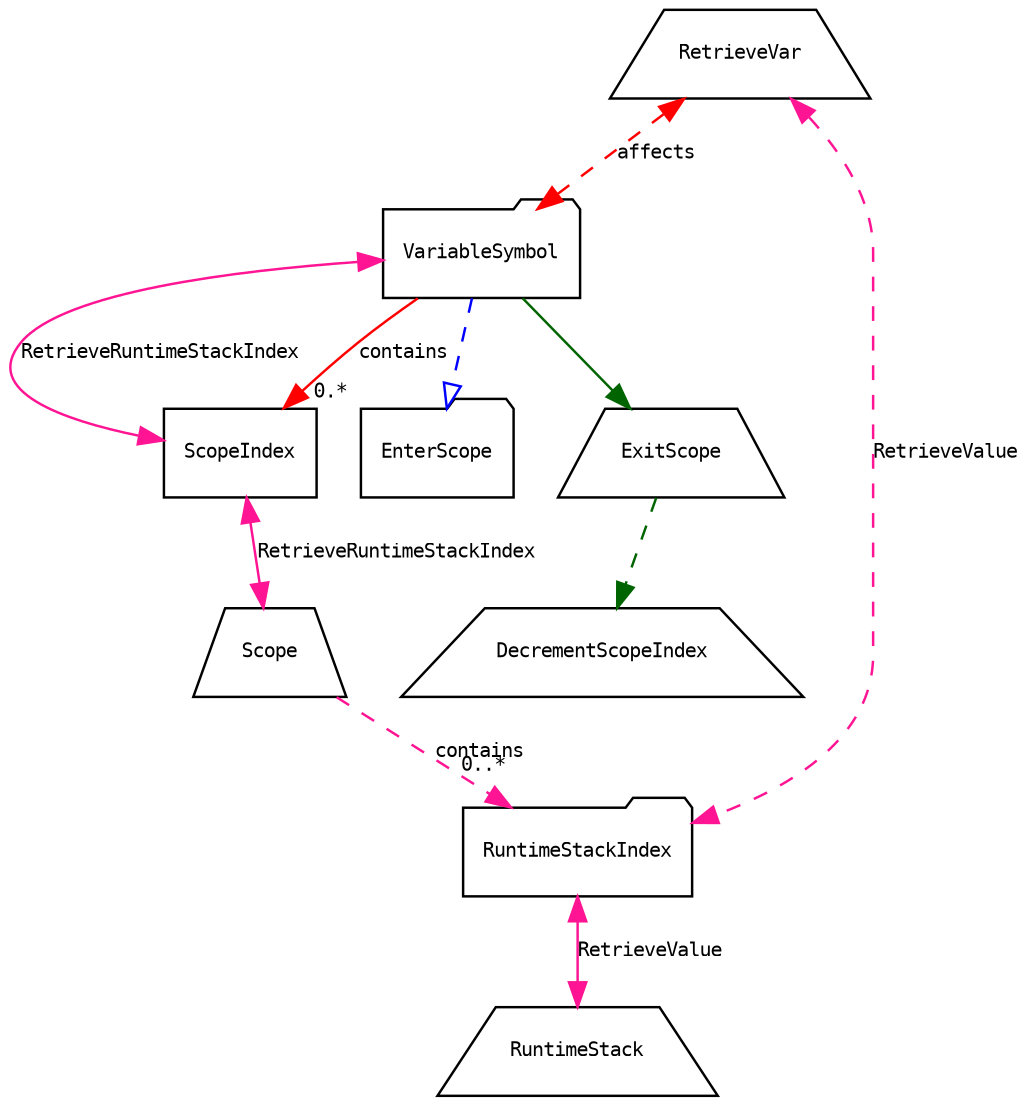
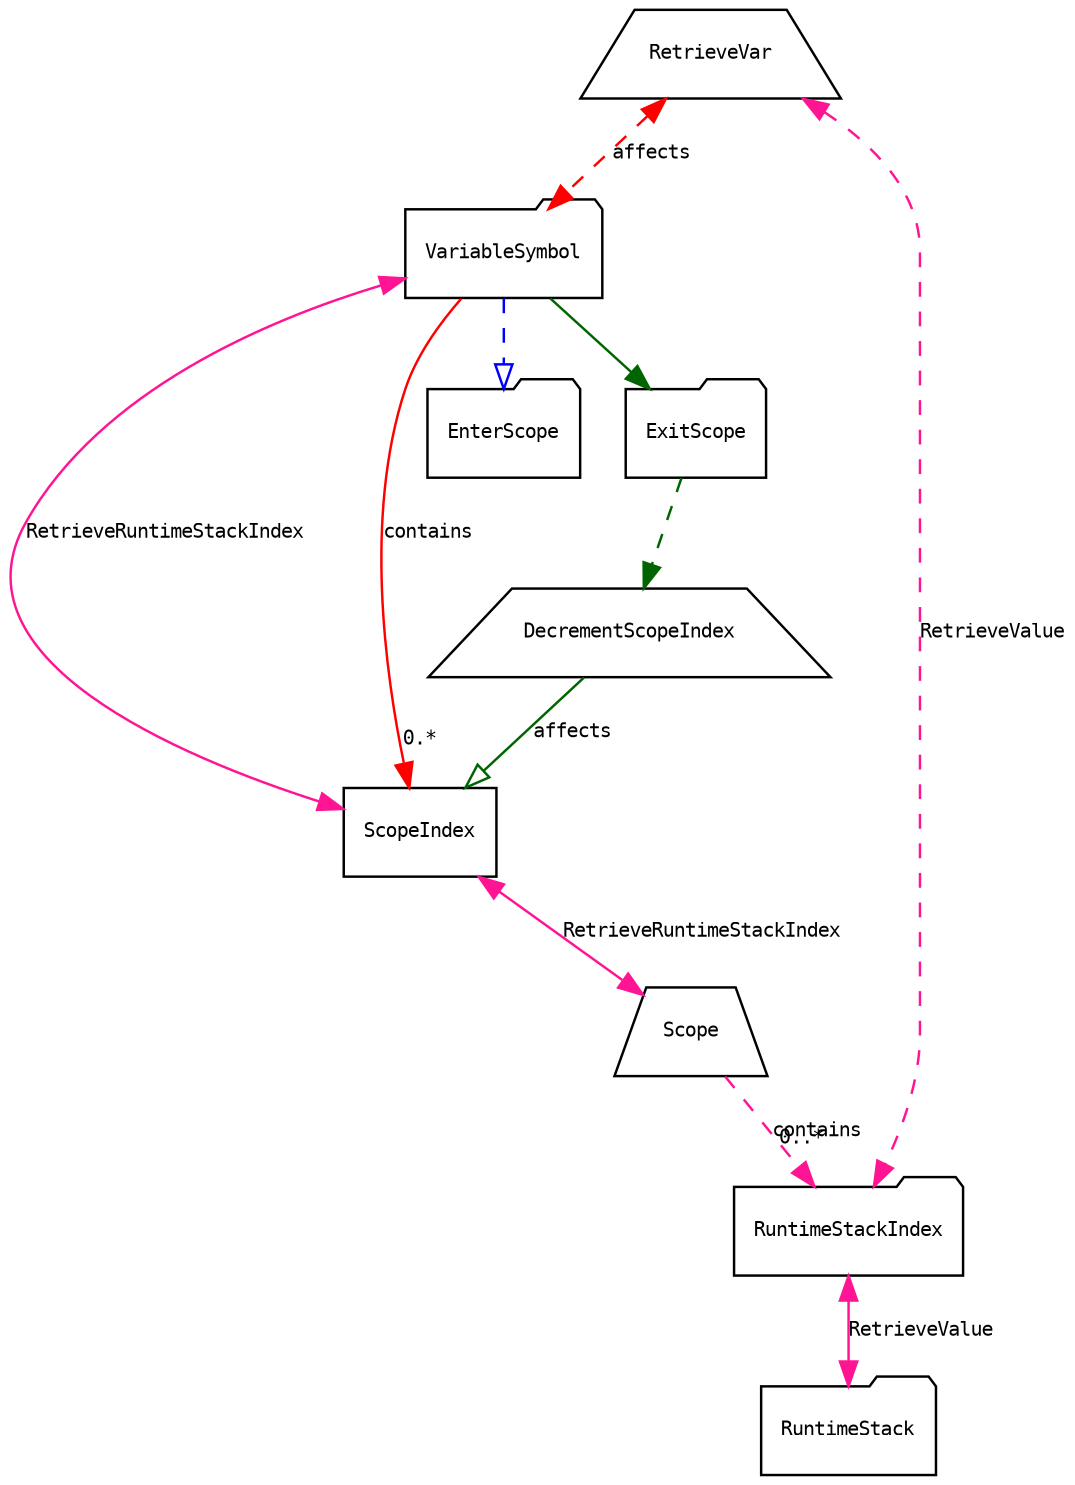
(671, 453) -> (696, 433)
none -> (534, 724)
(578, 1051) -> (849, 1431)
